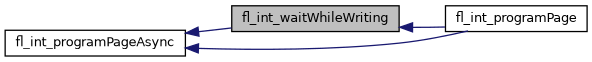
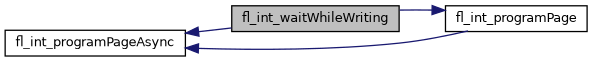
(429, 27) -> (416, 10)
